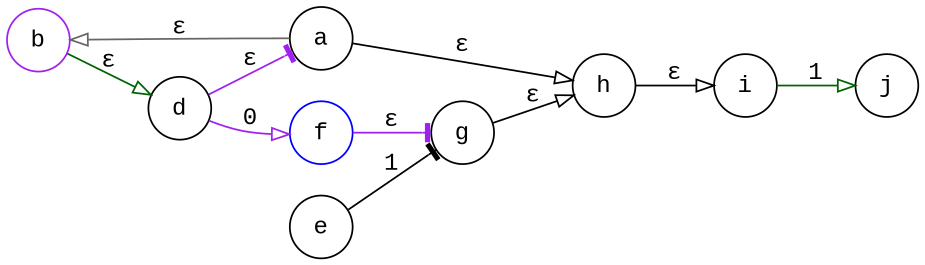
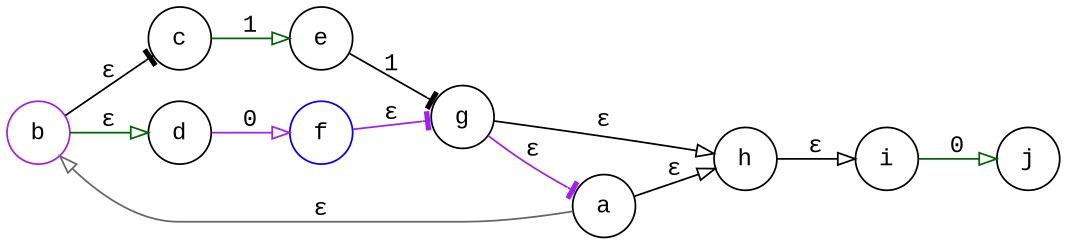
none -> (180, 38)
(816, 72) -> (958, 146)
(247, 75) -> (527, 163)
